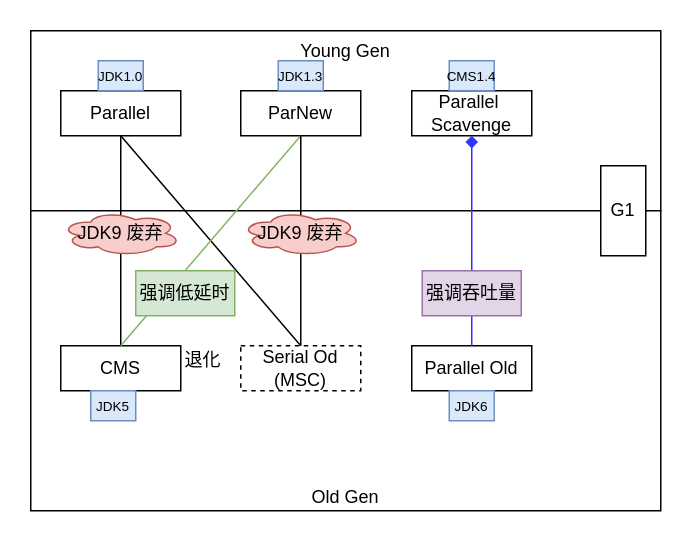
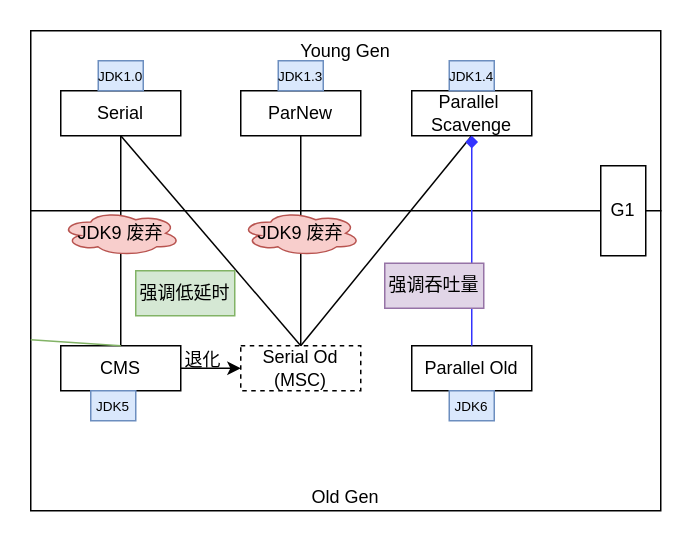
(472, 76) -> (472, 76)
(121, 113) -> (121, 113)
(241, 206) -> (76, 343)
none -> (386, 242)
(472, 293) -> (434, 286)
none -> (206, 368)
